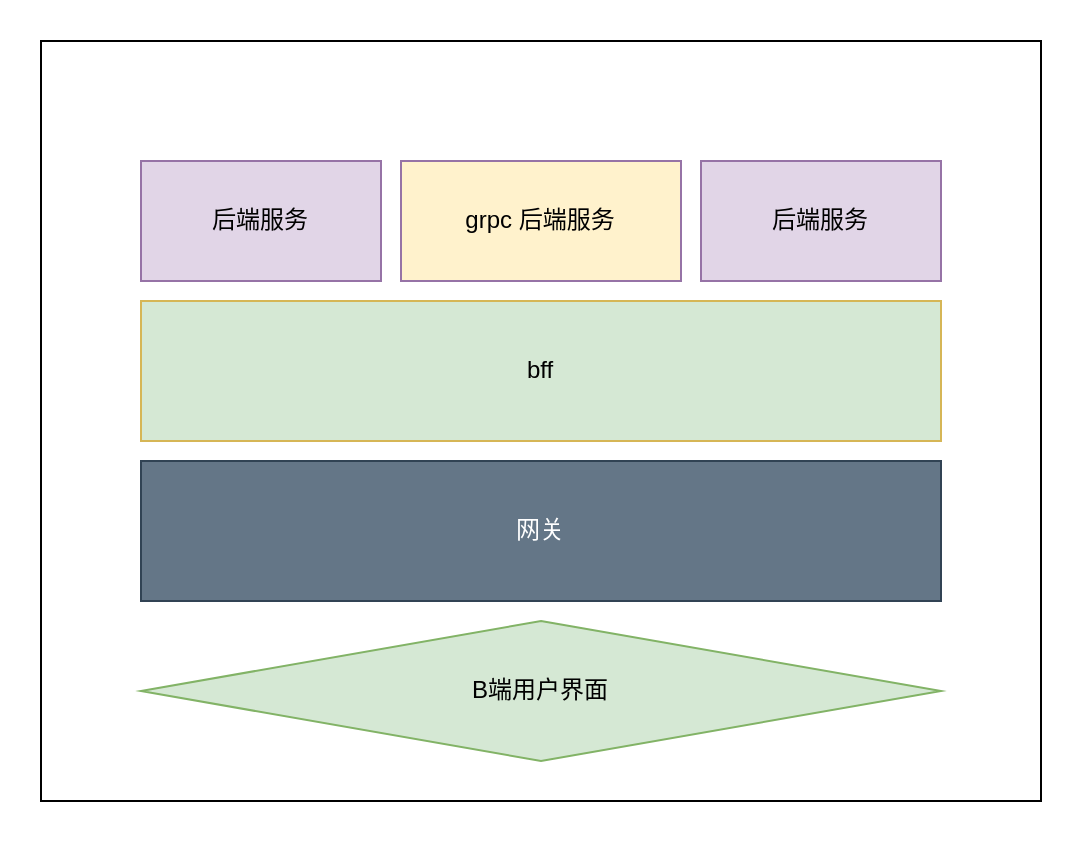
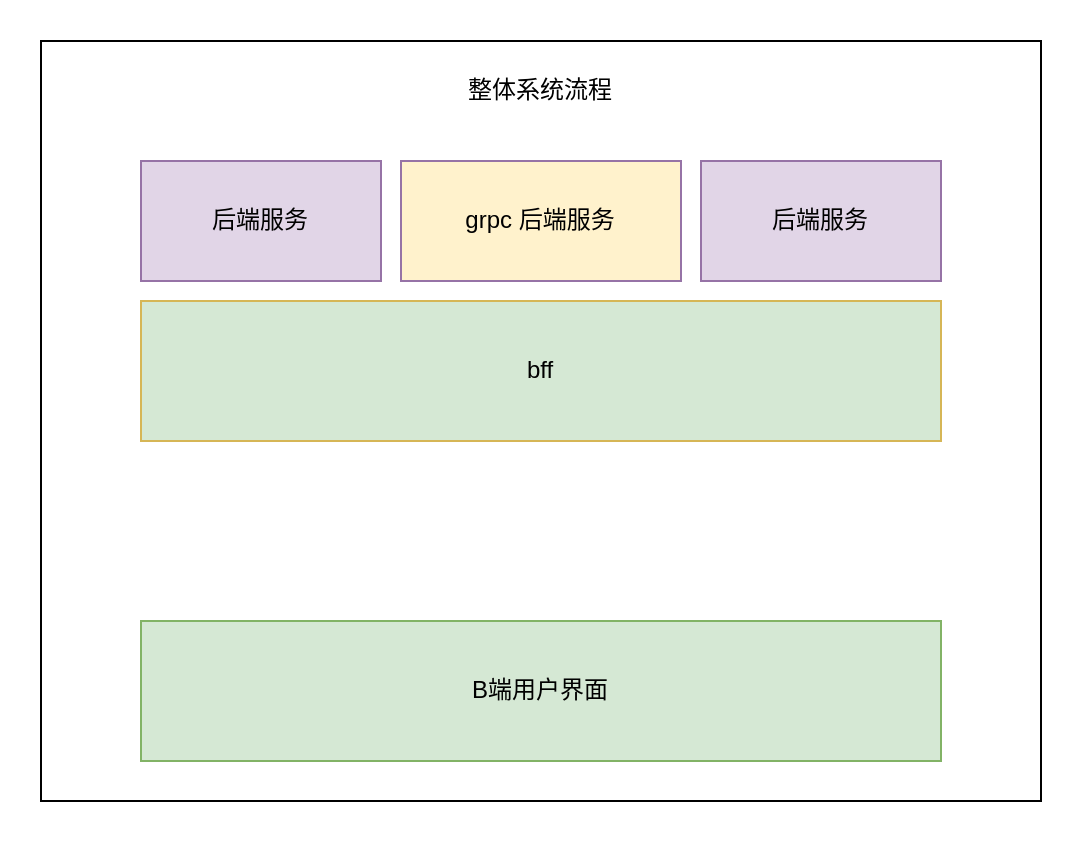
none -> (541, 91)
(541, 531) -> none
(541, 691) -> (541, 691)
